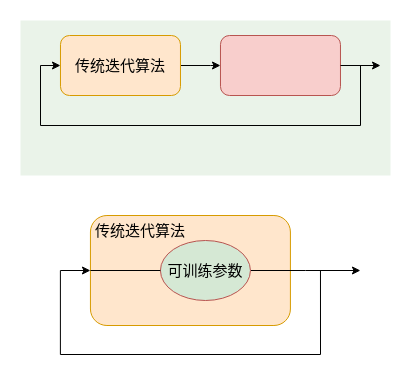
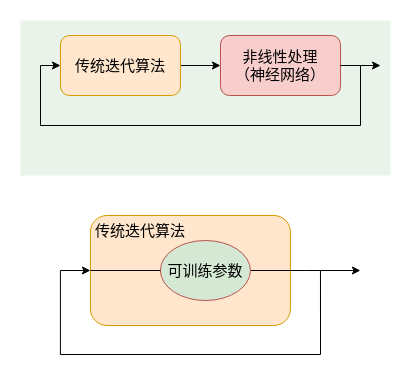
none -> (280, 66)
